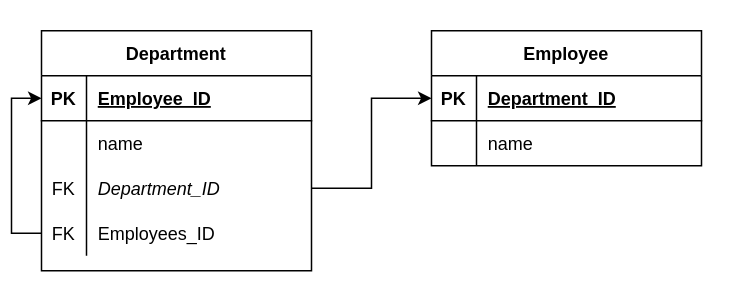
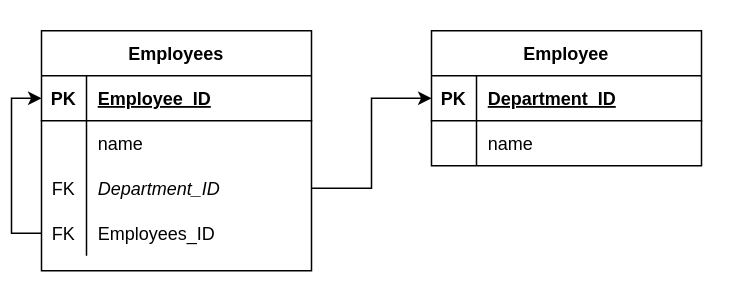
(176, 54) -> (176, 54)
